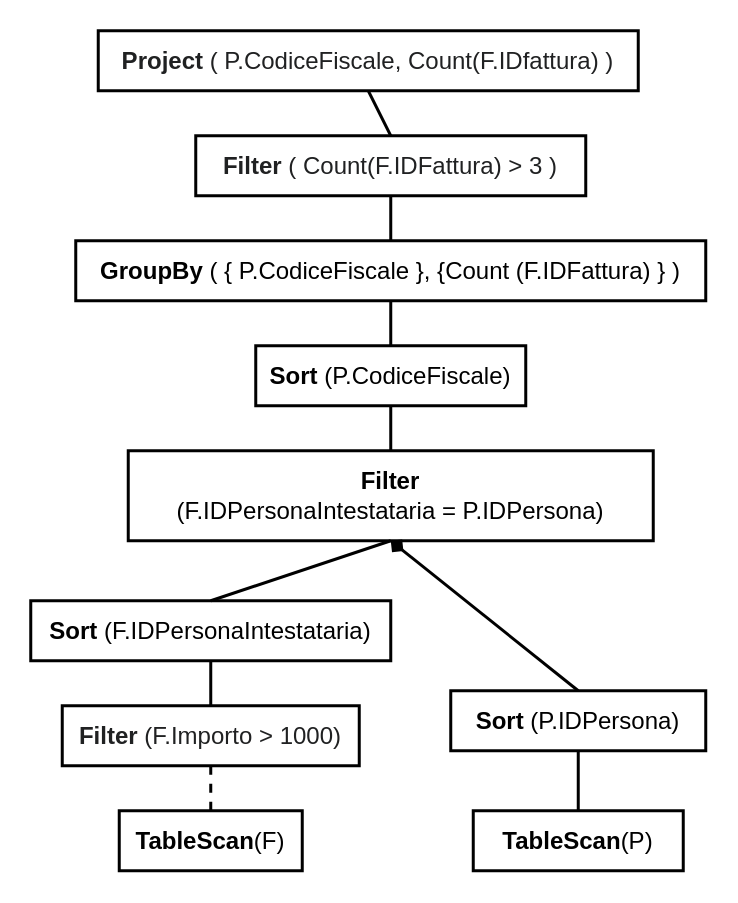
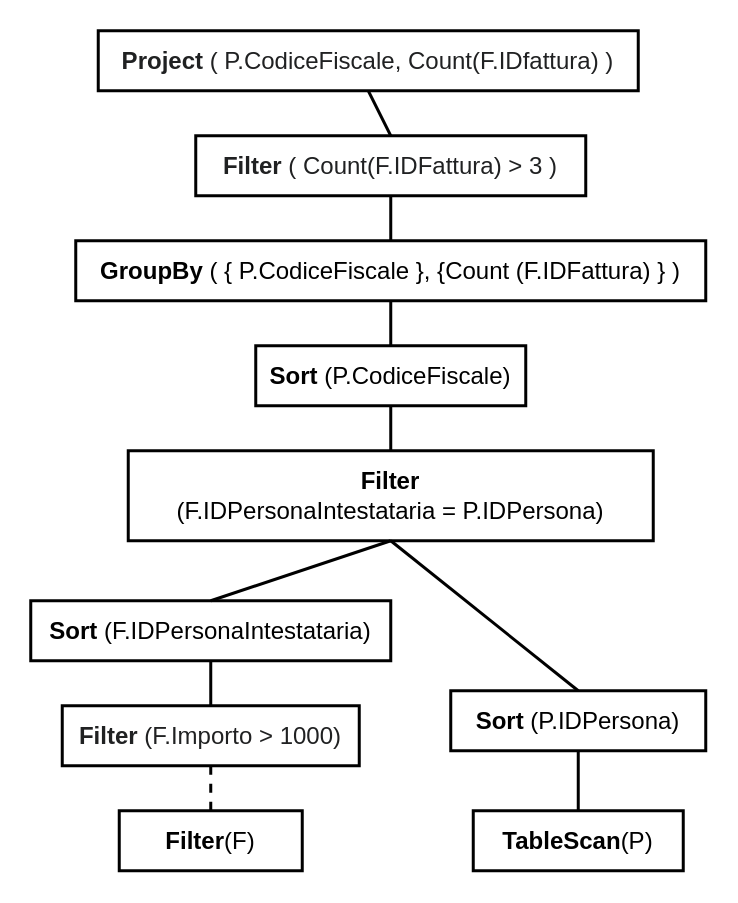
(402, 550) -> (396, 545)
(211, 841) -> (211, 841)
